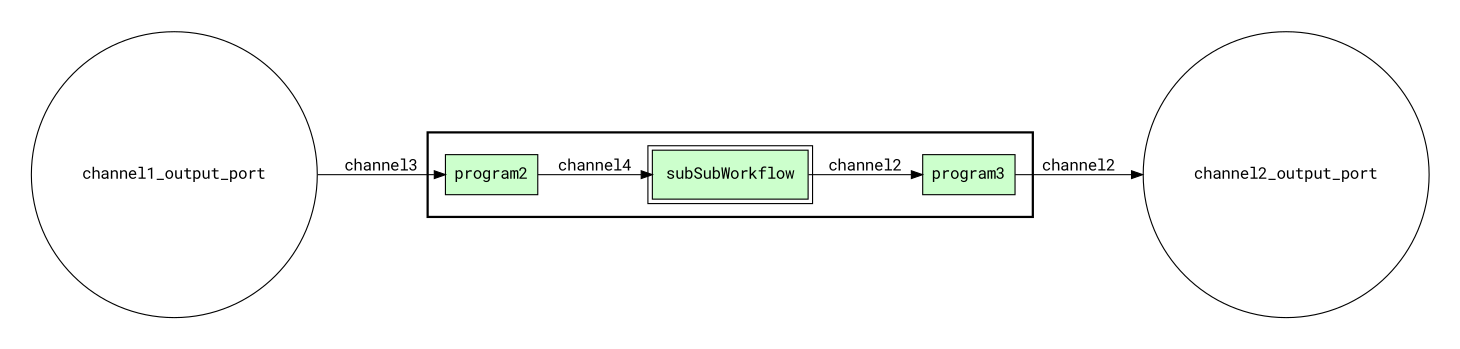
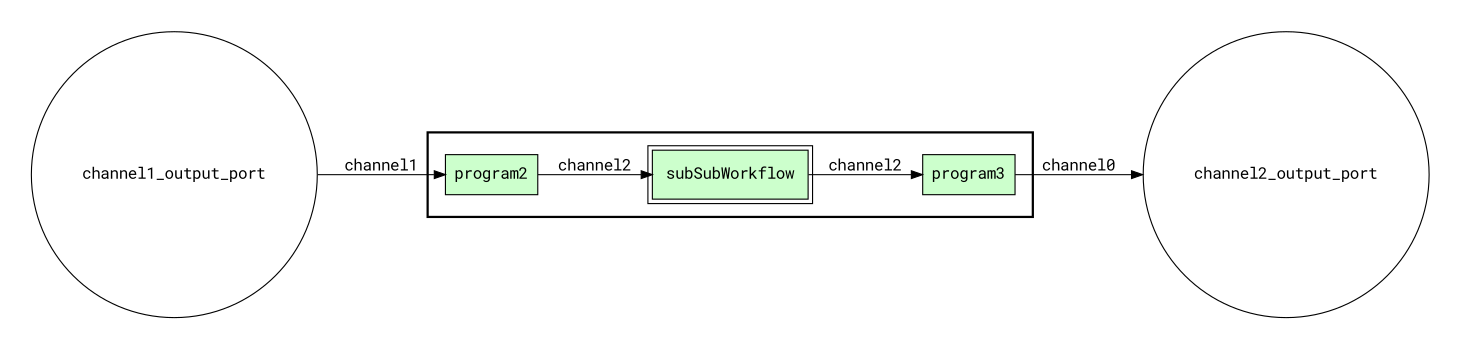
(381, 166) -> (381, 166)
(595, 166) -> (595, 166)
(1079, 166) -> (1079, 166)
